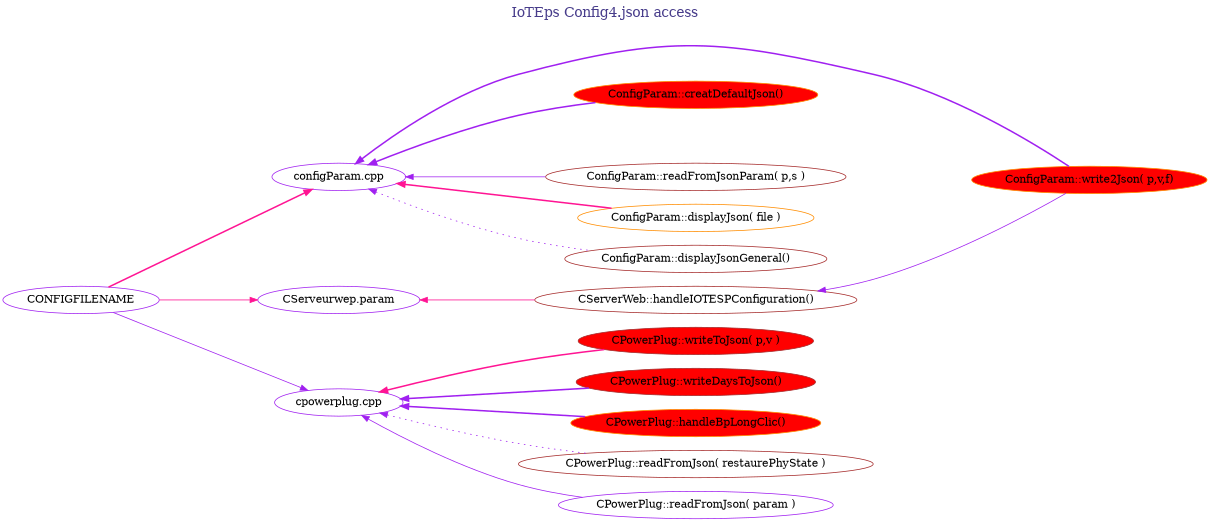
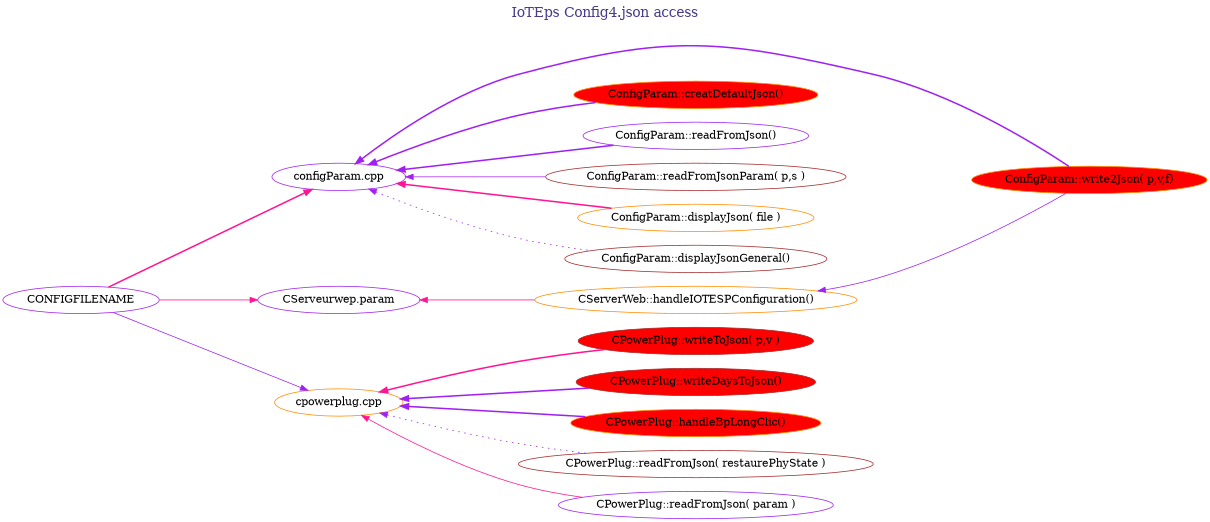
none -> (696, 136)
(696, 300) -> (696, 300)
(339, 402) -> (339, 402)
(472, 469) -> (472, 469)
